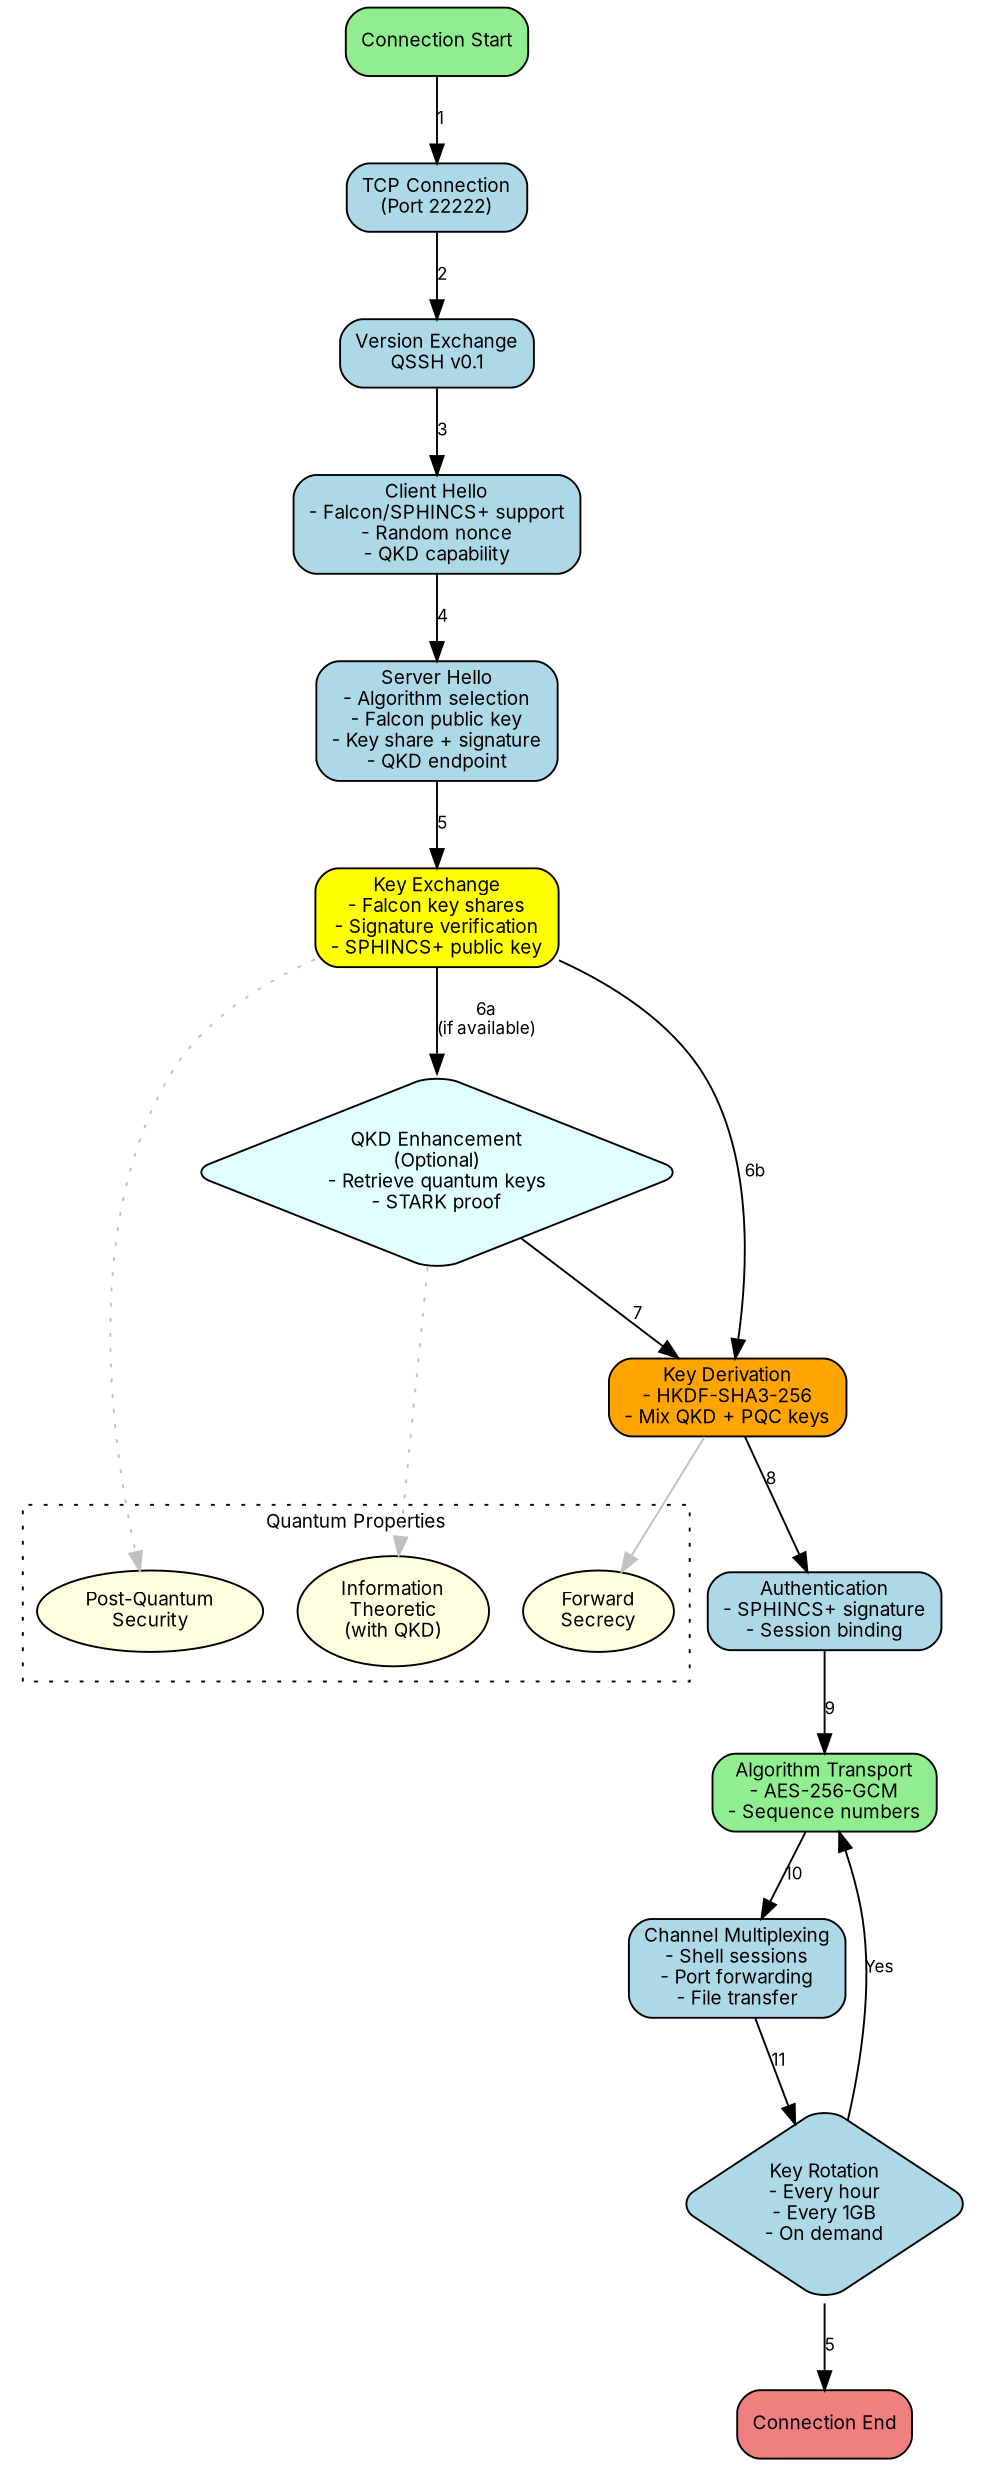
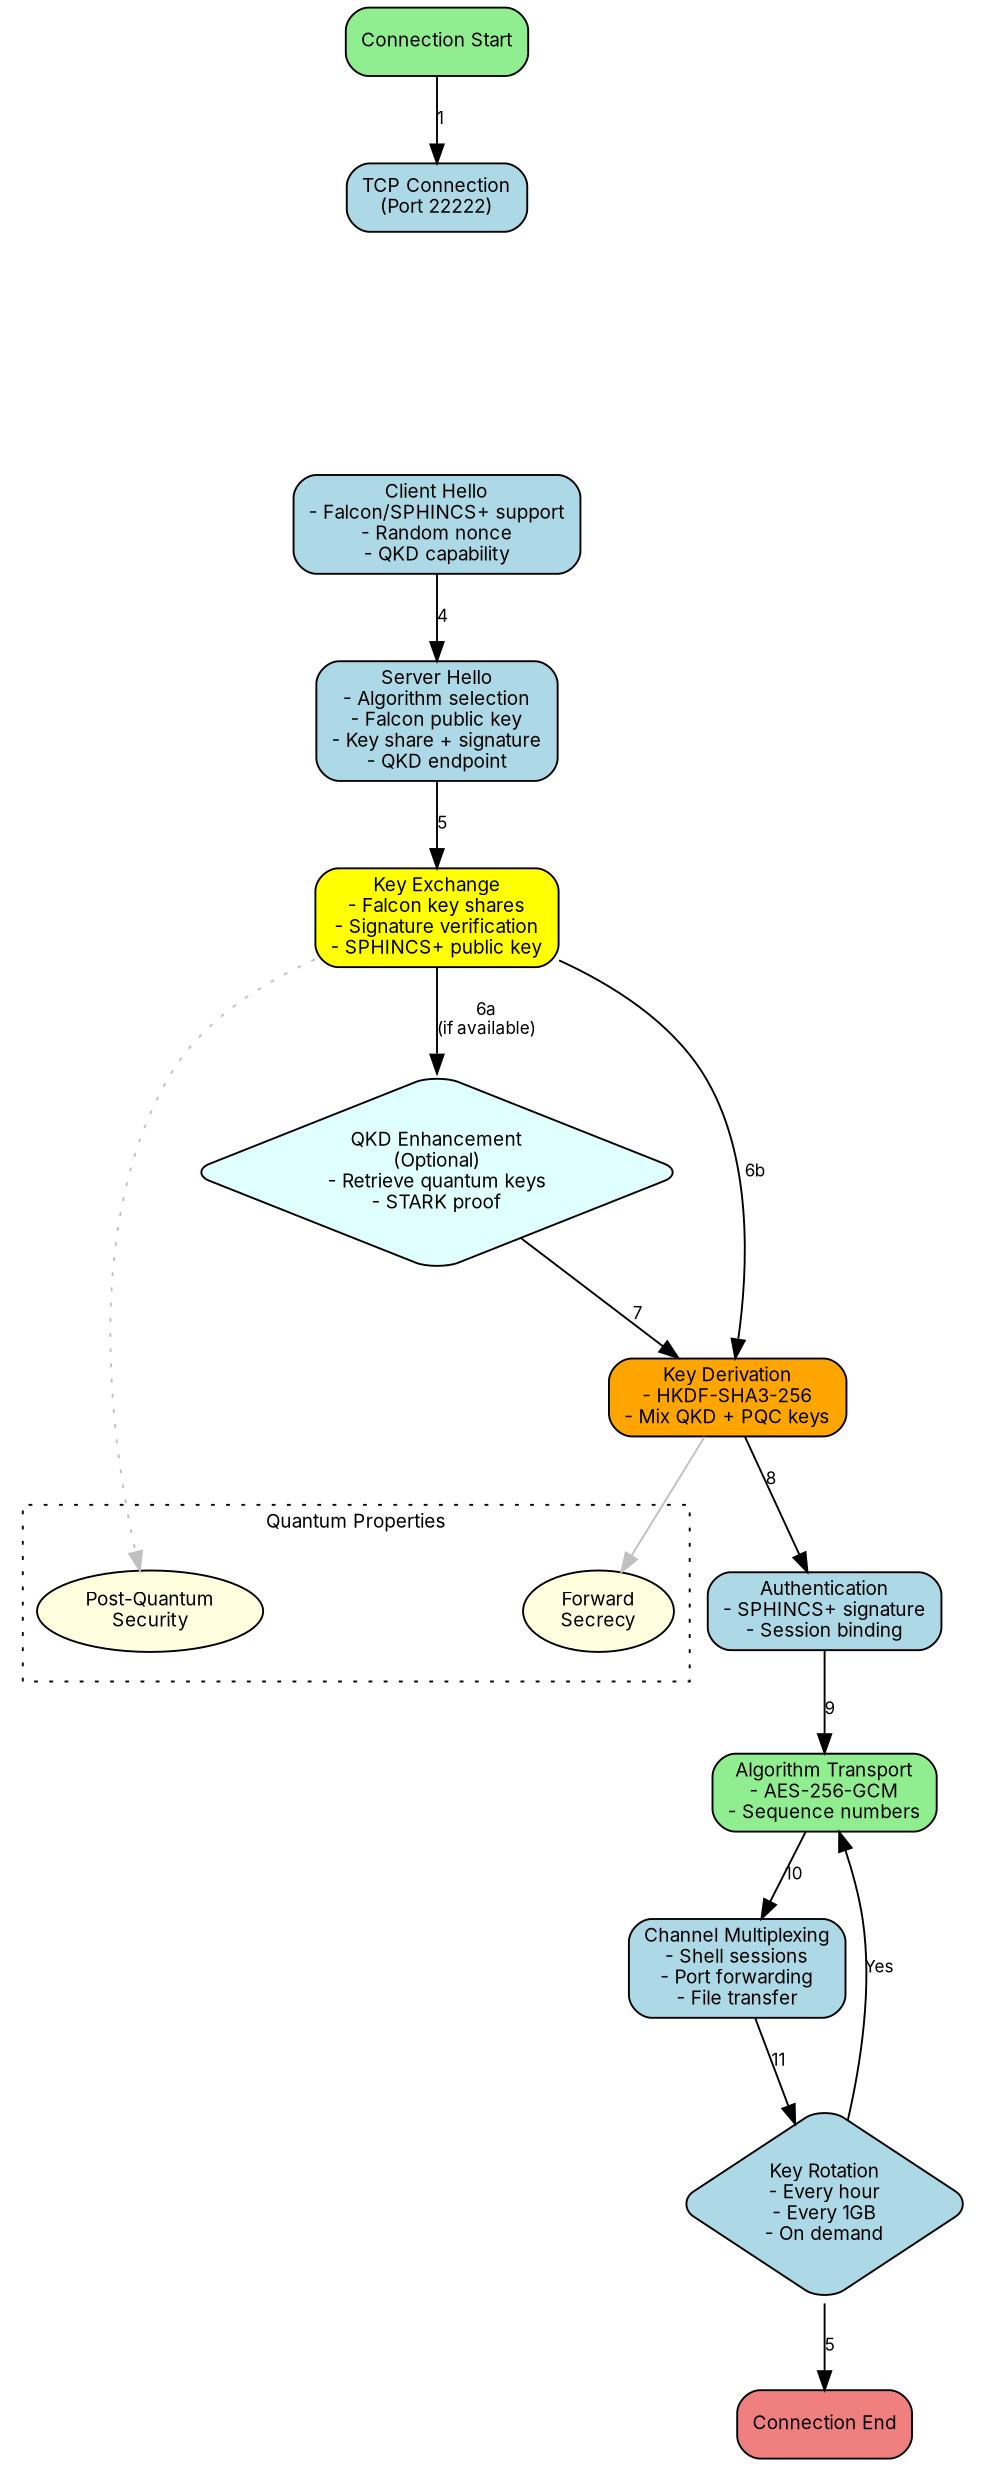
(437, 353) -> none
(393, 1611) -> none
